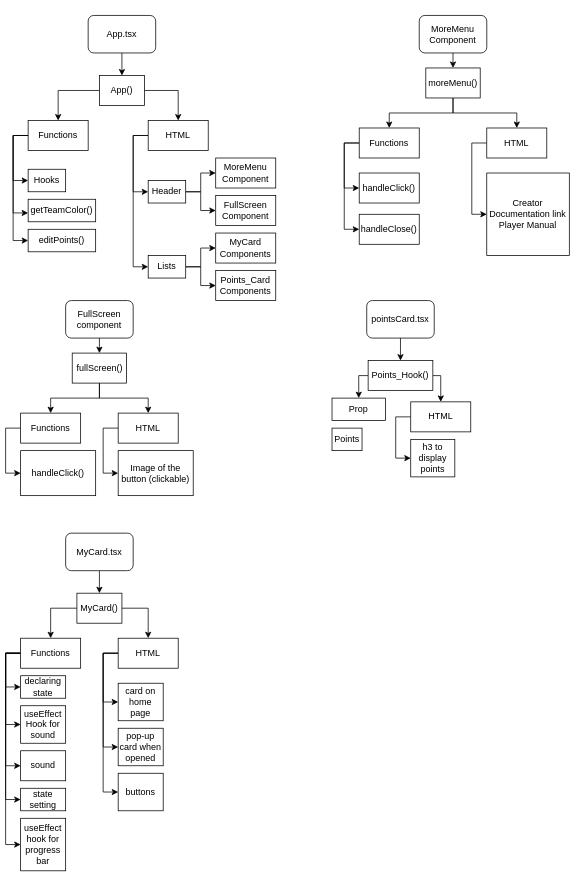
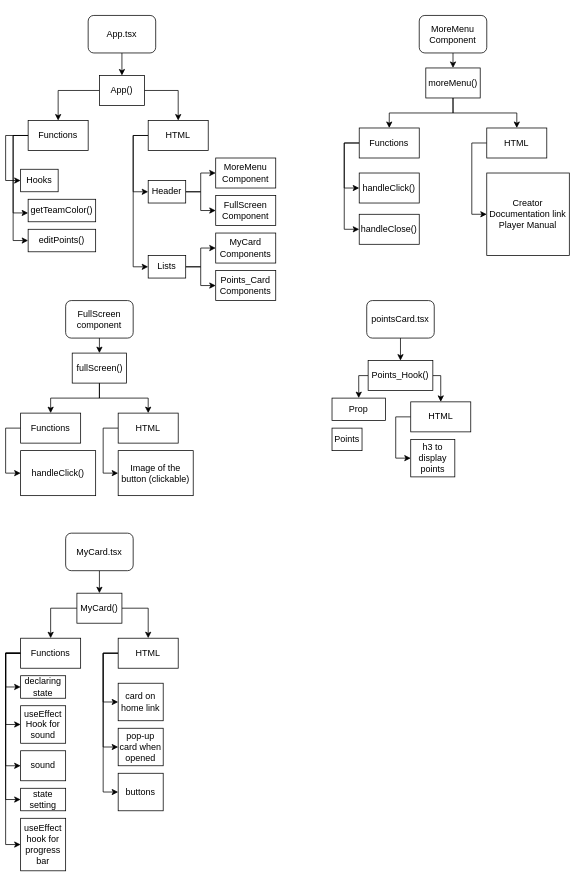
(47, 180) -> (39, 180)
(141, 702) -> (141, 702)
